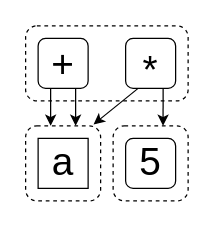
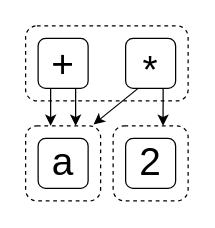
(151, 161) -> (151, 161)
(63, 163) -> (63, 163)
